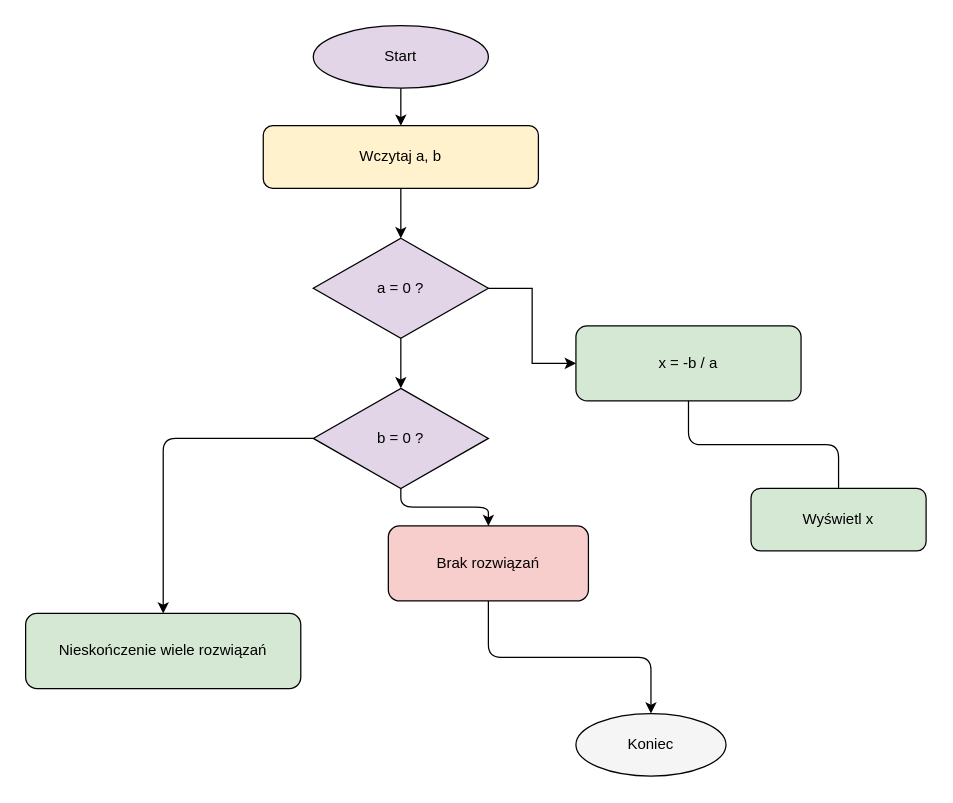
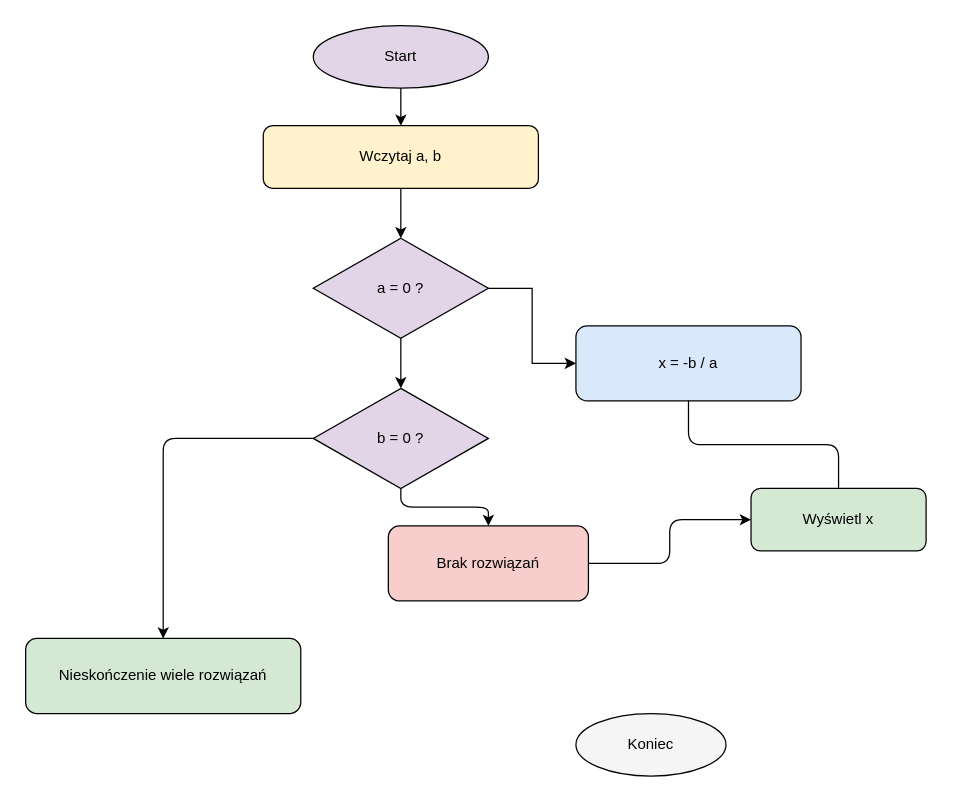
(688, 363) -> (688, 363)
(163, 651) -> (163, 676)
(565, 657) -> (669, 545)
